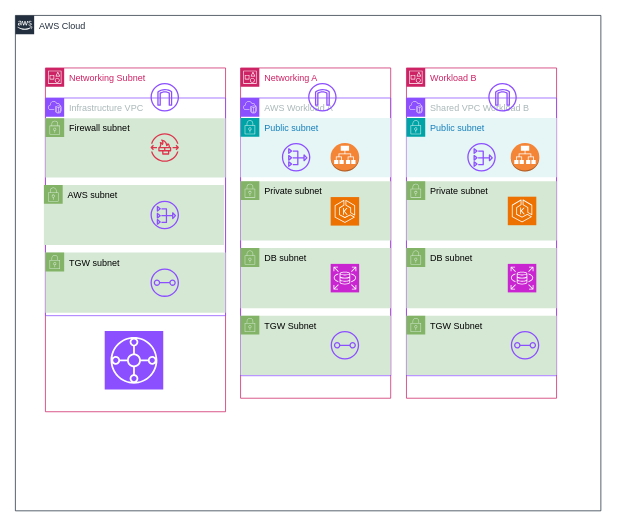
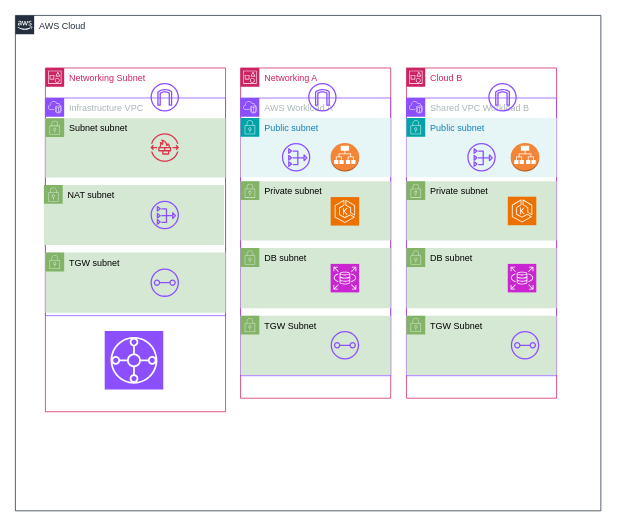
(453, 79) -> (445, 79)
(102, 129) -> (101, 129)
(92, 196) -> (92, 196)
